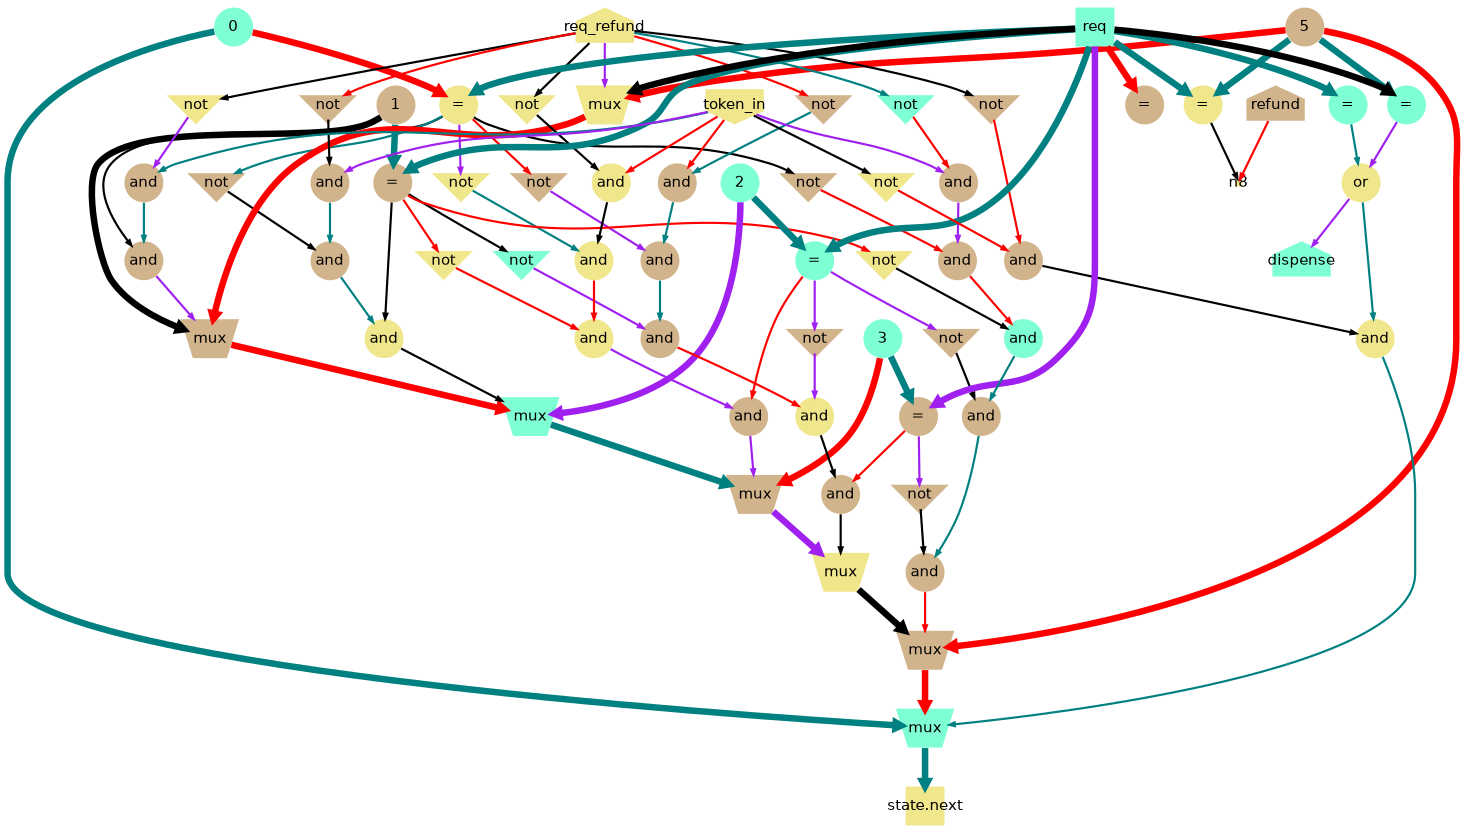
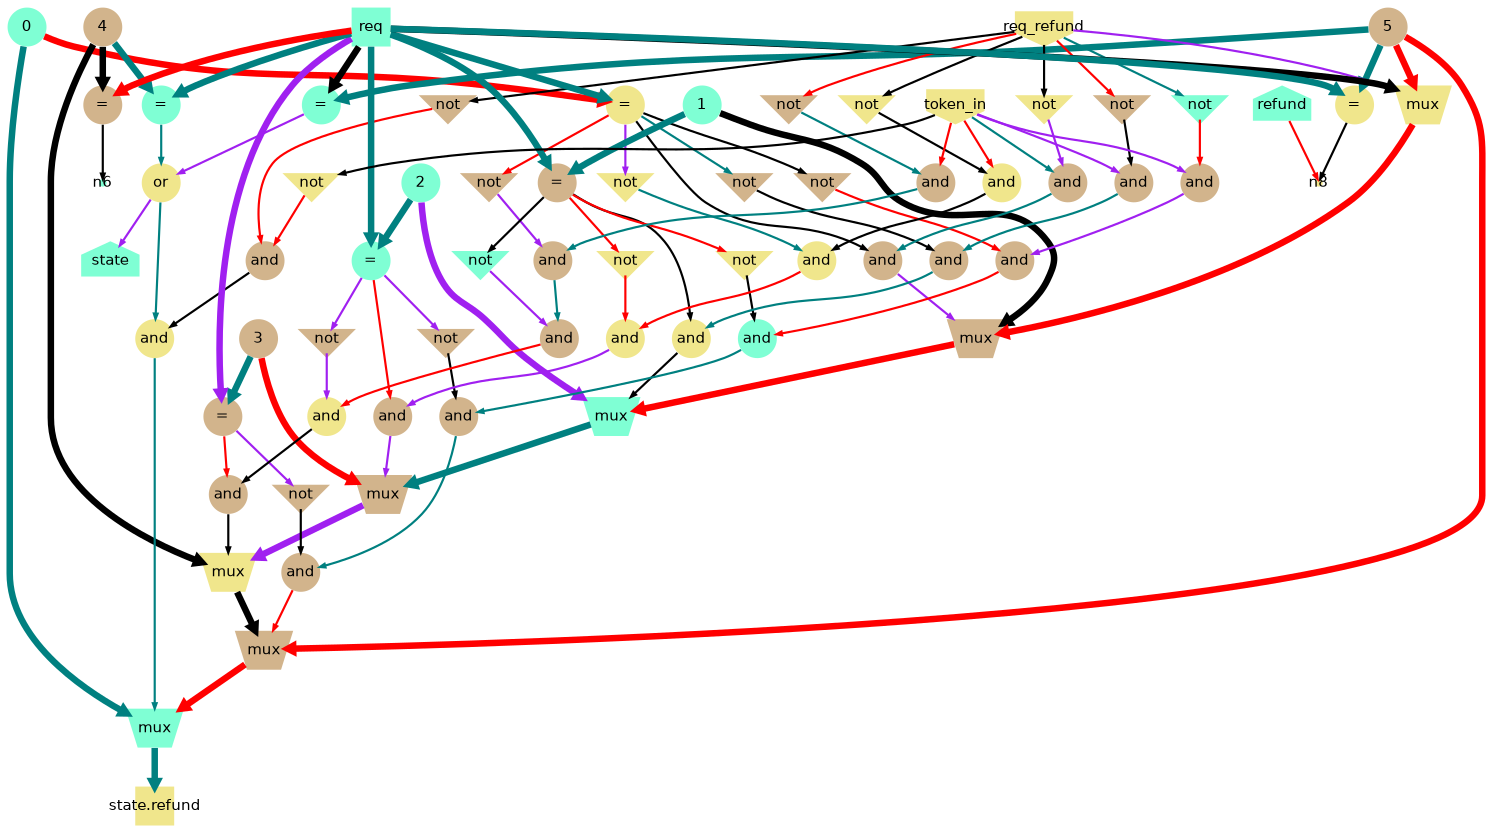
none -> (103, 27)
(605, 27) -> (1044, 27)
(396, 105) -> (702, 105)
(1276, 105) -> (1282, 105)
none -> (103, 183)
(1302, 261) -> (110, 261)
(883, 339) -> (259, 339)
(925, 806) -> (155, 806)
